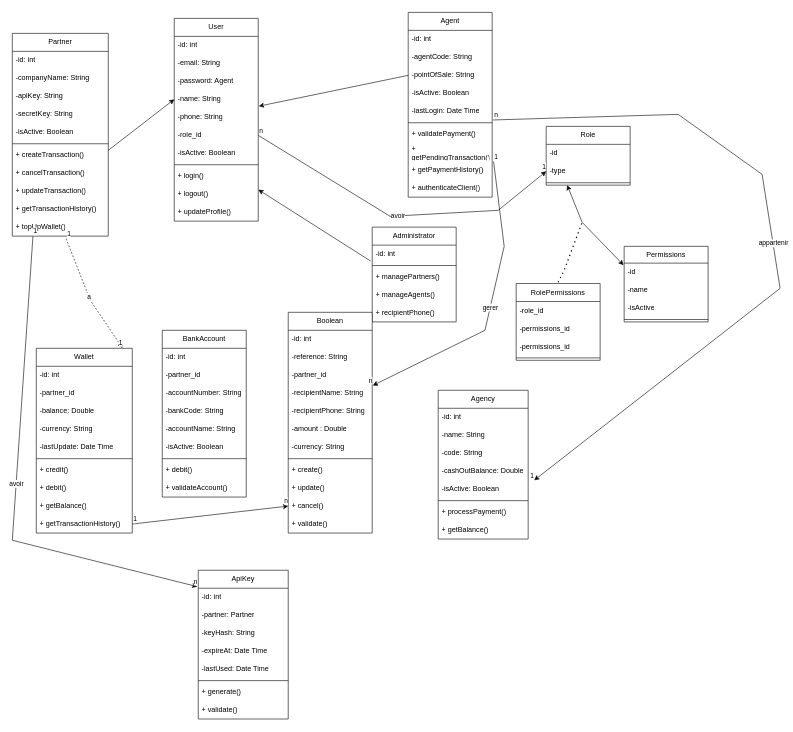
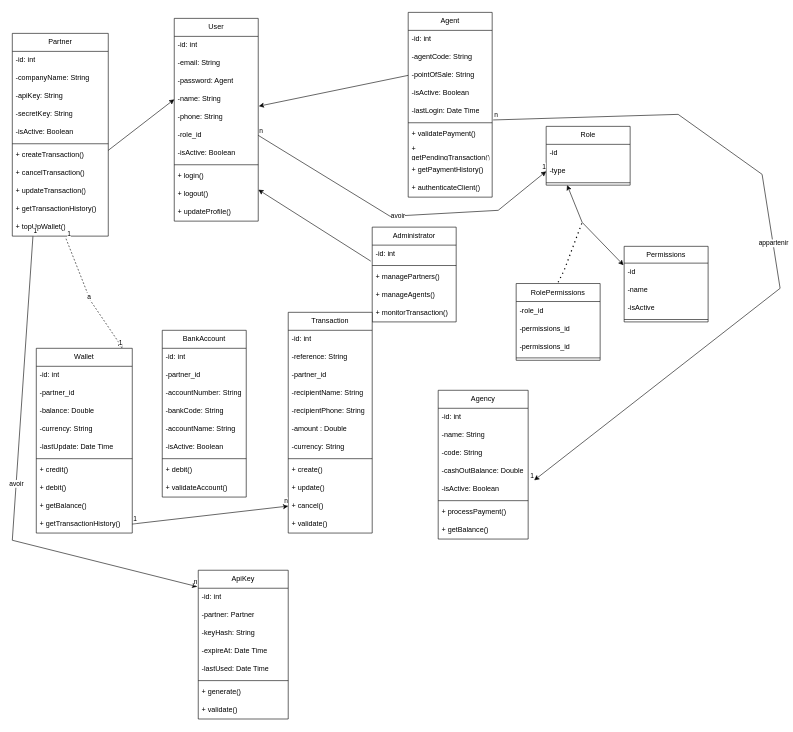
(495, 287) -> none
(409, 313) -> (415, 313)
(330, 321) -> (330, 321)
